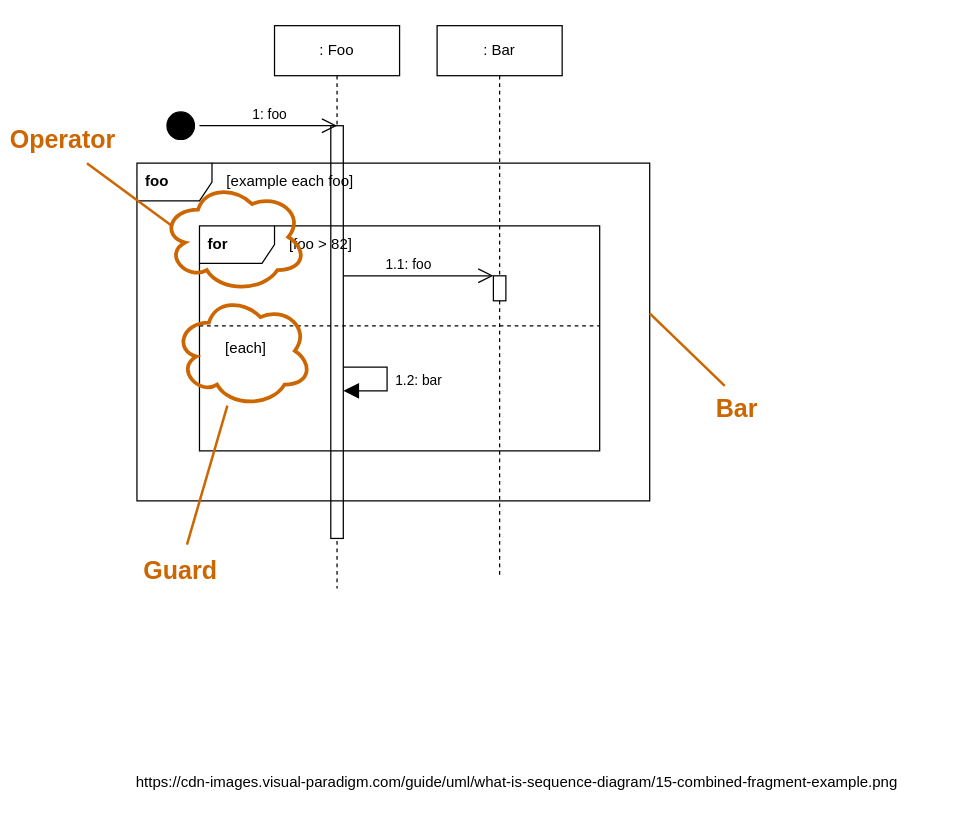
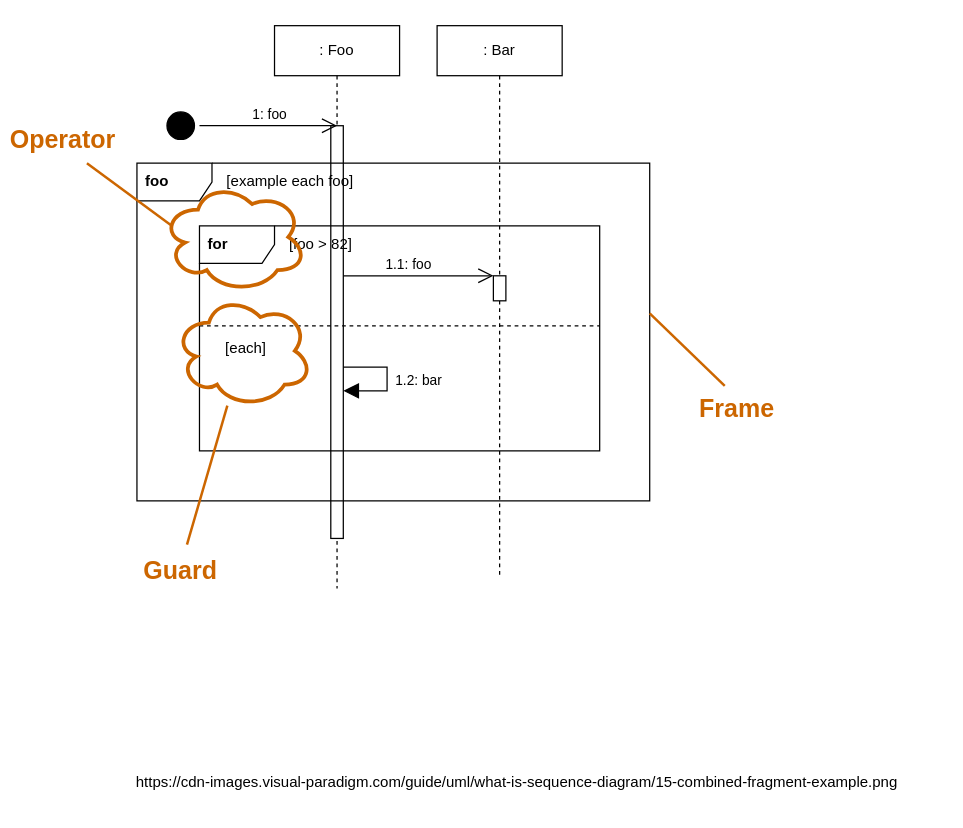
(737, 407) -> (737, 407)
